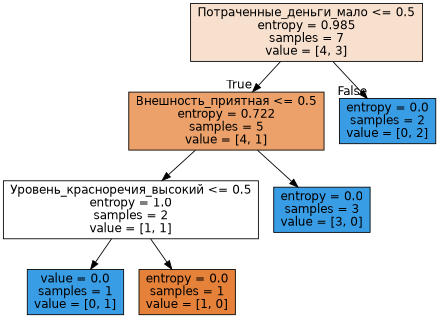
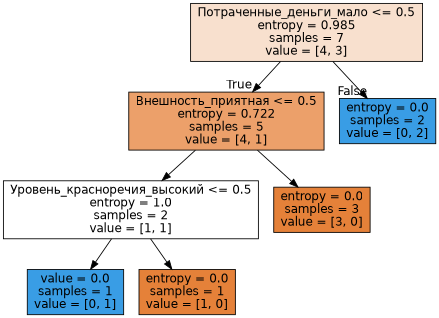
(322, 210) -> (322, 210)
